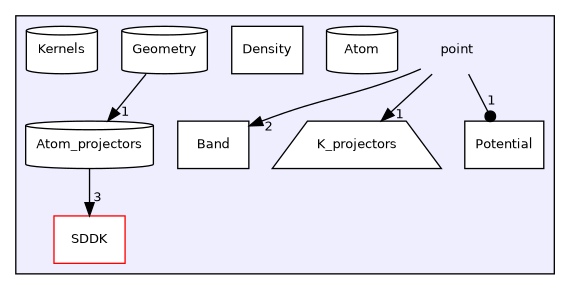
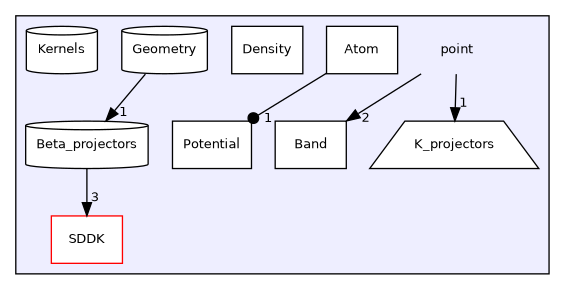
(362, 50) -> (362, 50)
(478, 93) -> (292, 94)
(90, 145) -> (87, 145)
